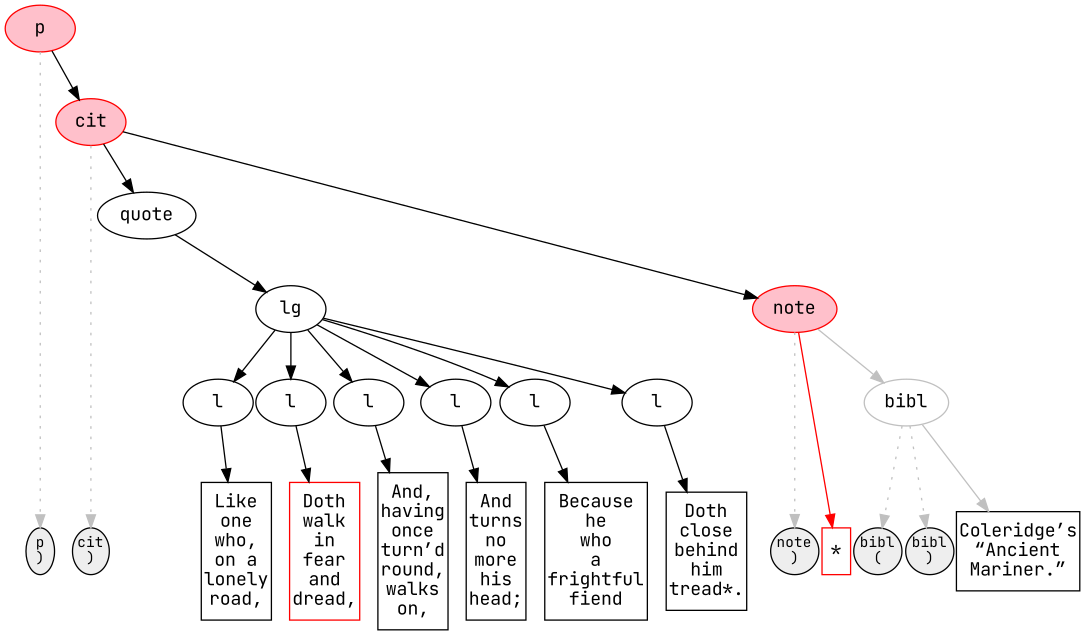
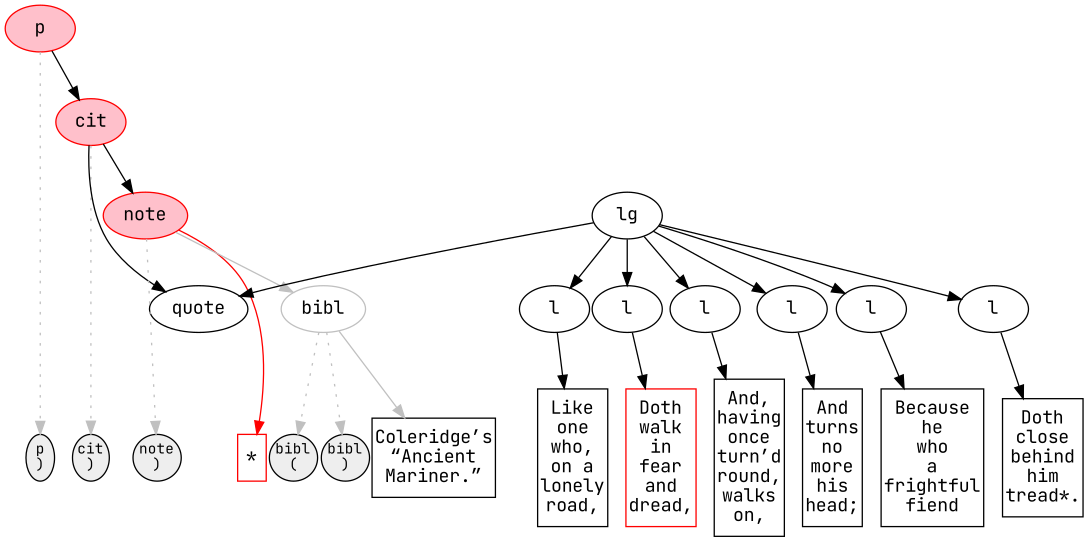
(215, 260) -> (423, 255)
